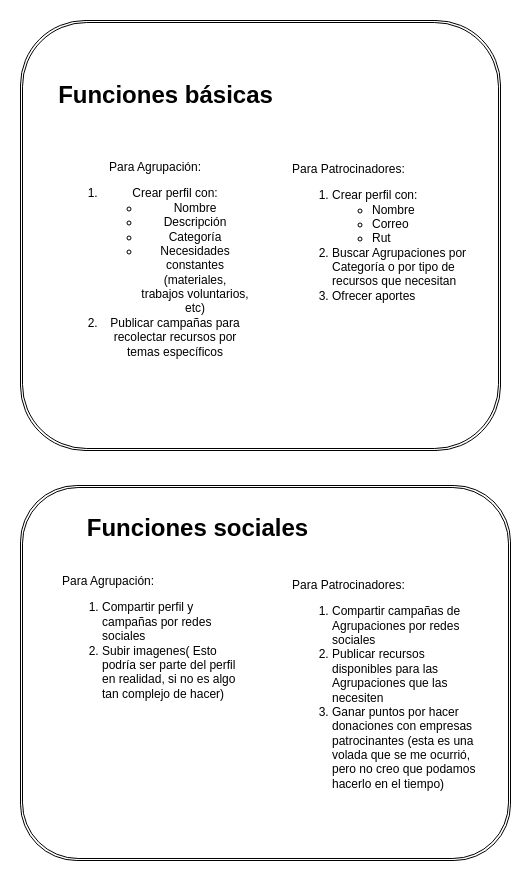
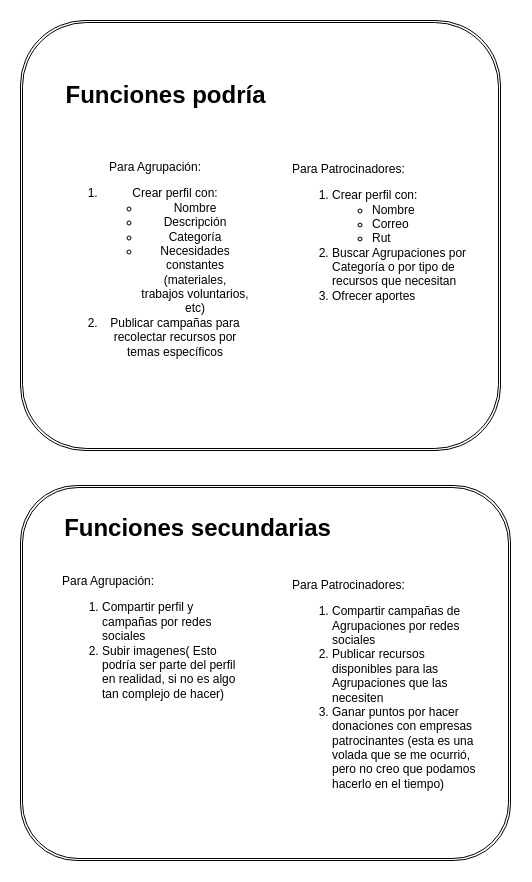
(166, 96) -> (166, 96)
(198, 529) -> (198, 529)
